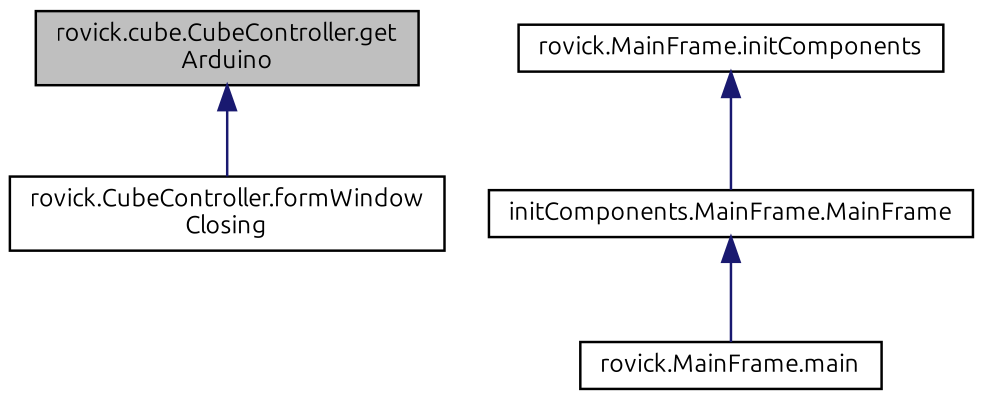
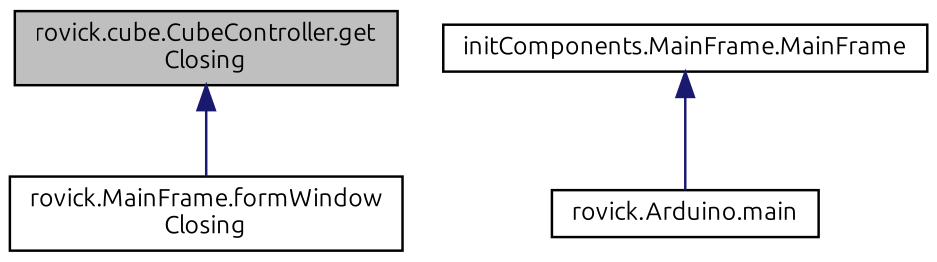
(227, 48) -> (206, 48)
(731, 48) -> none
(227, 214) -> (206, 214)
(731, 365) -> (685, 214)
